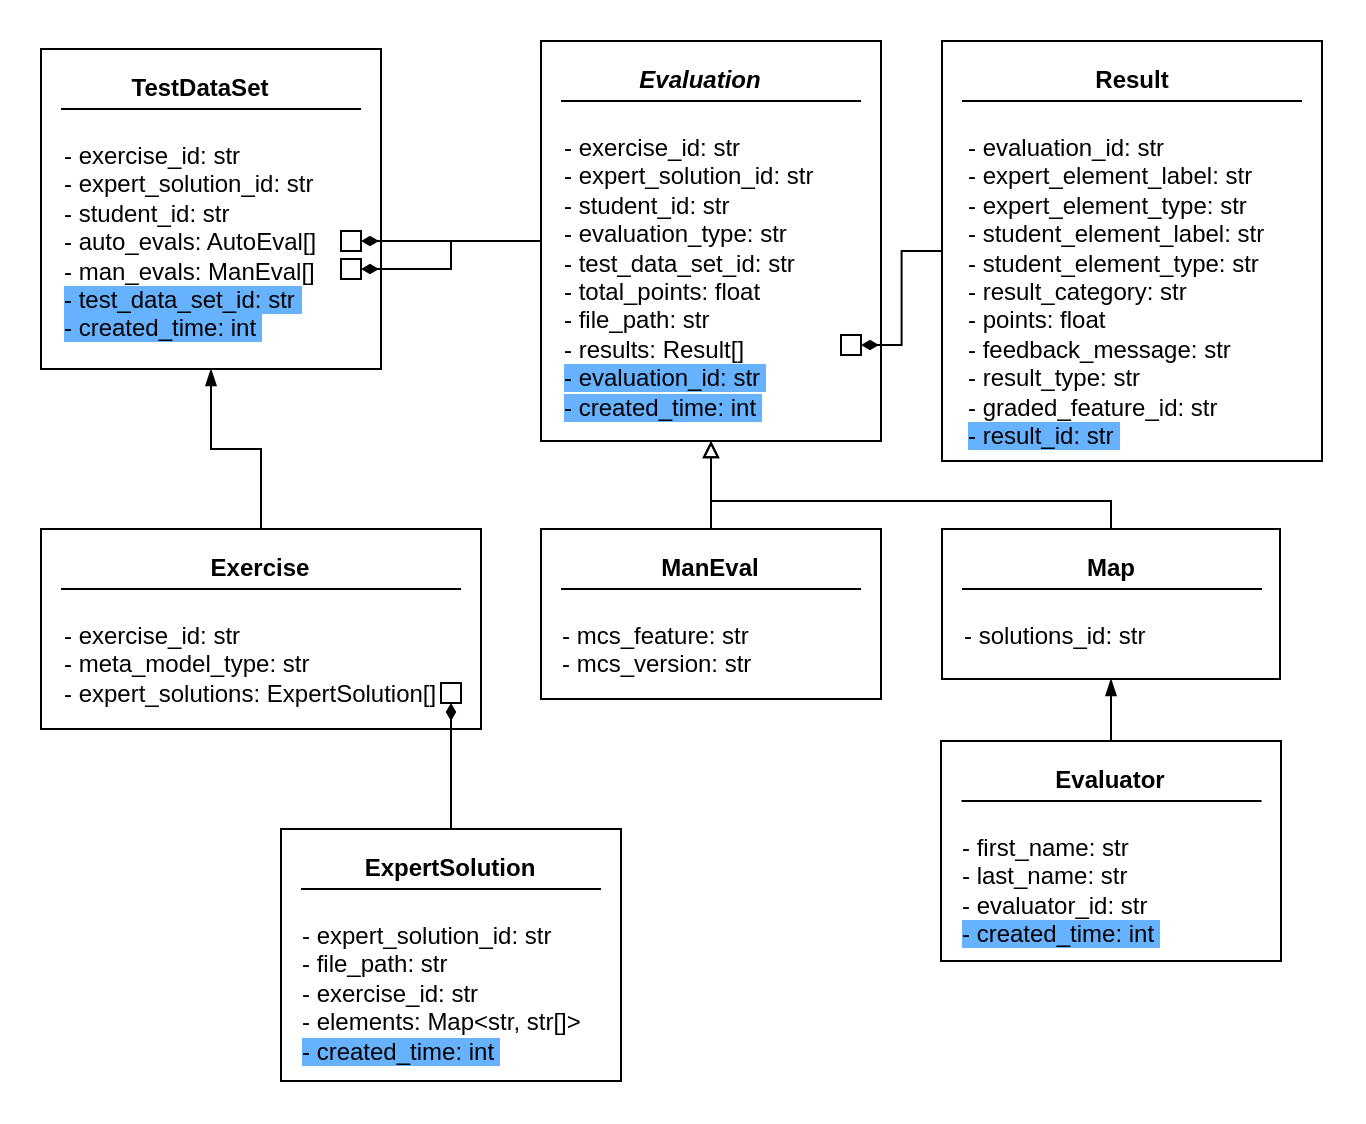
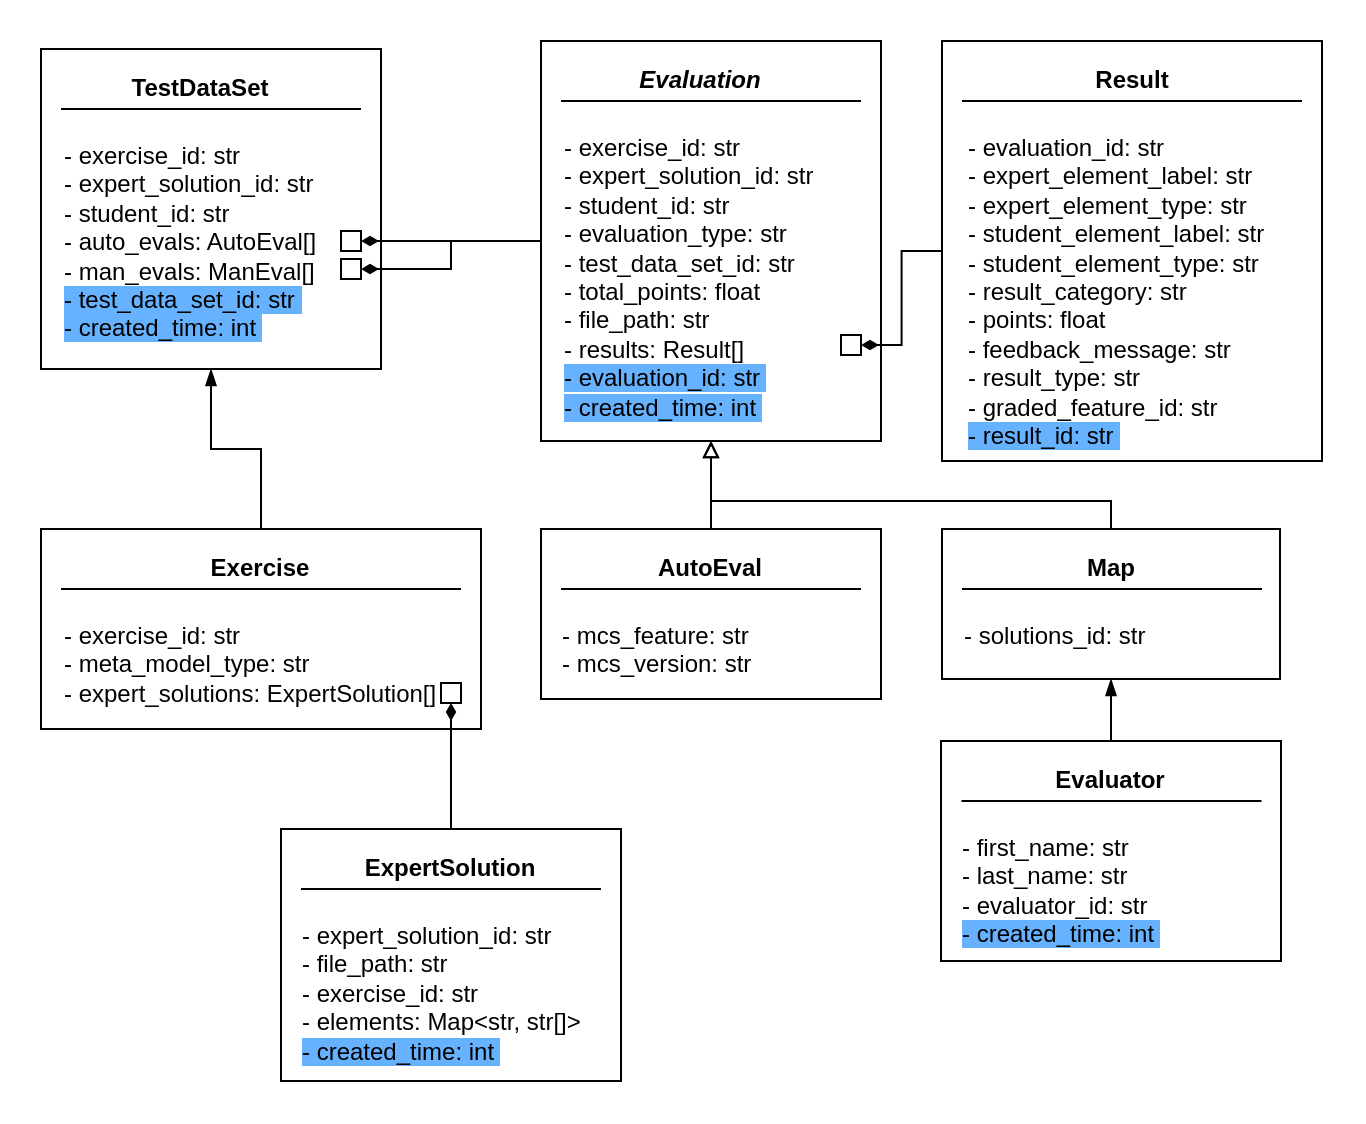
(711, 569) -> (711, 569)
